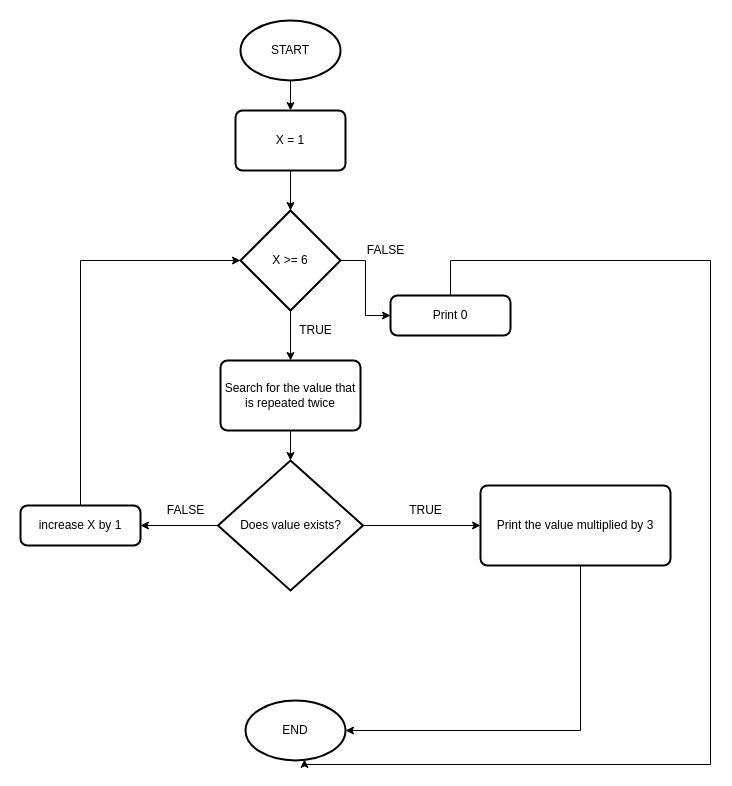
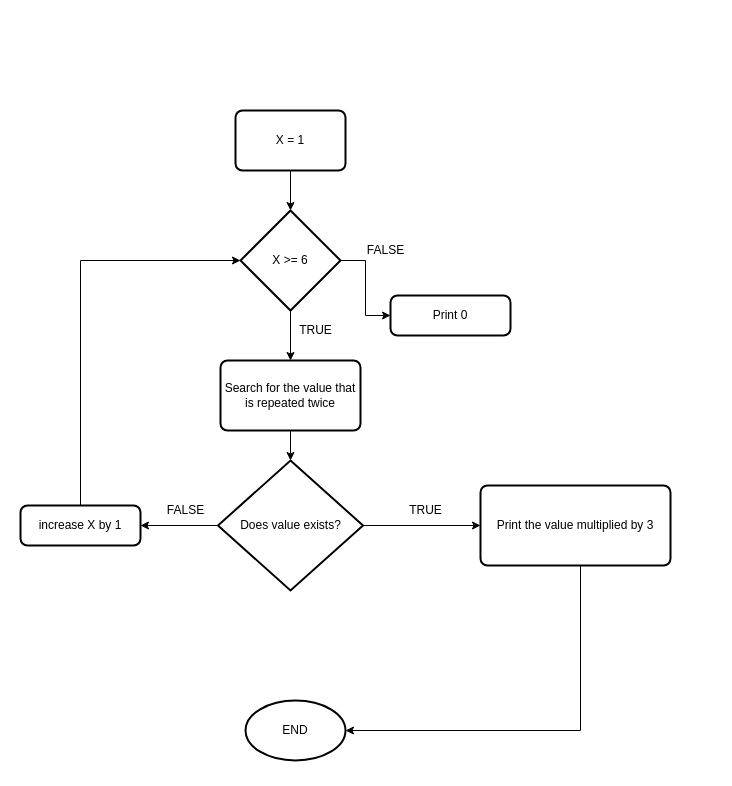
(291, 51) -> none
(291, 100) -> none
(711, 569) -> none
